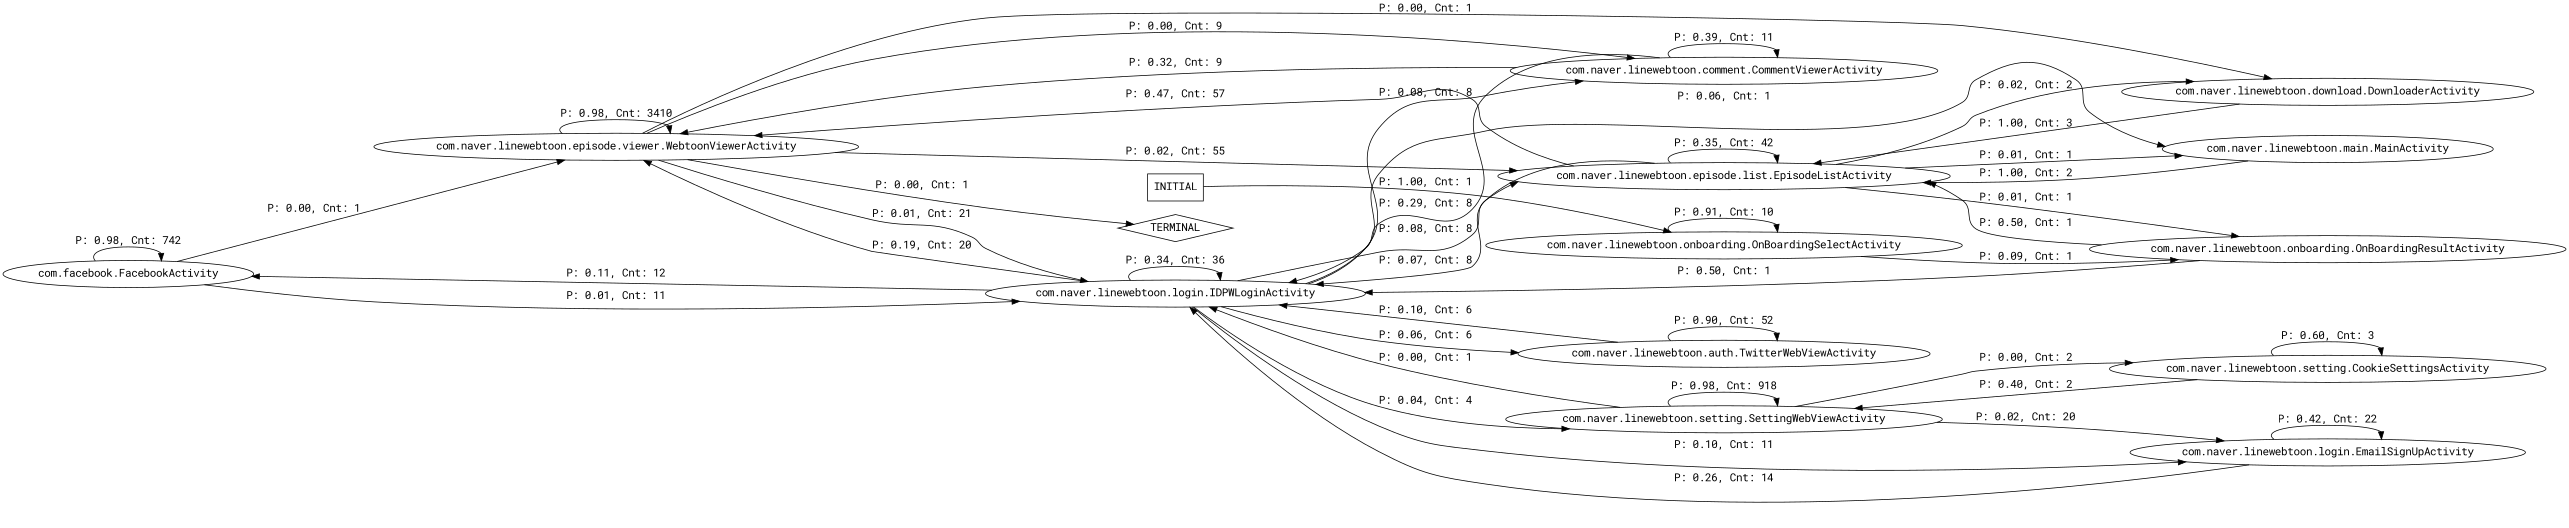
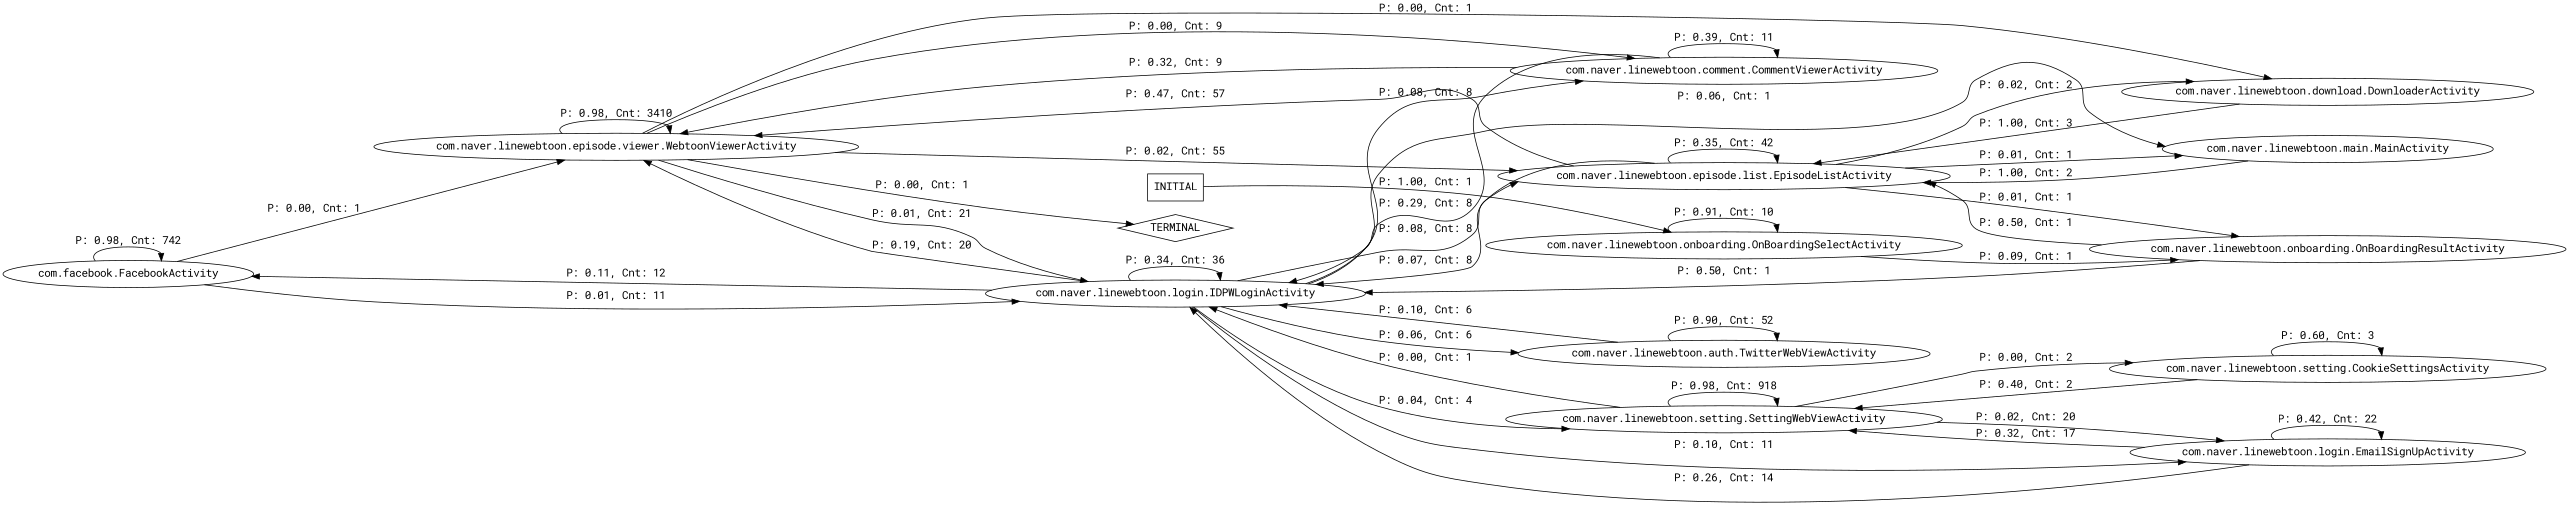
none -> (2000, 441)
